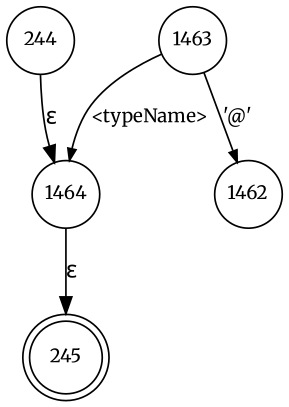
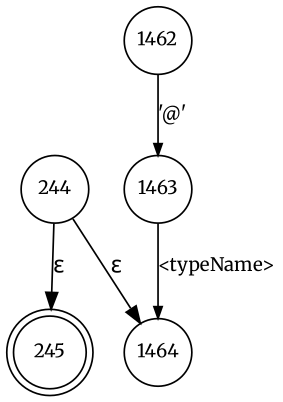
(218, 112) -> (158, 109)
(66, 263) -> (53, 258)
